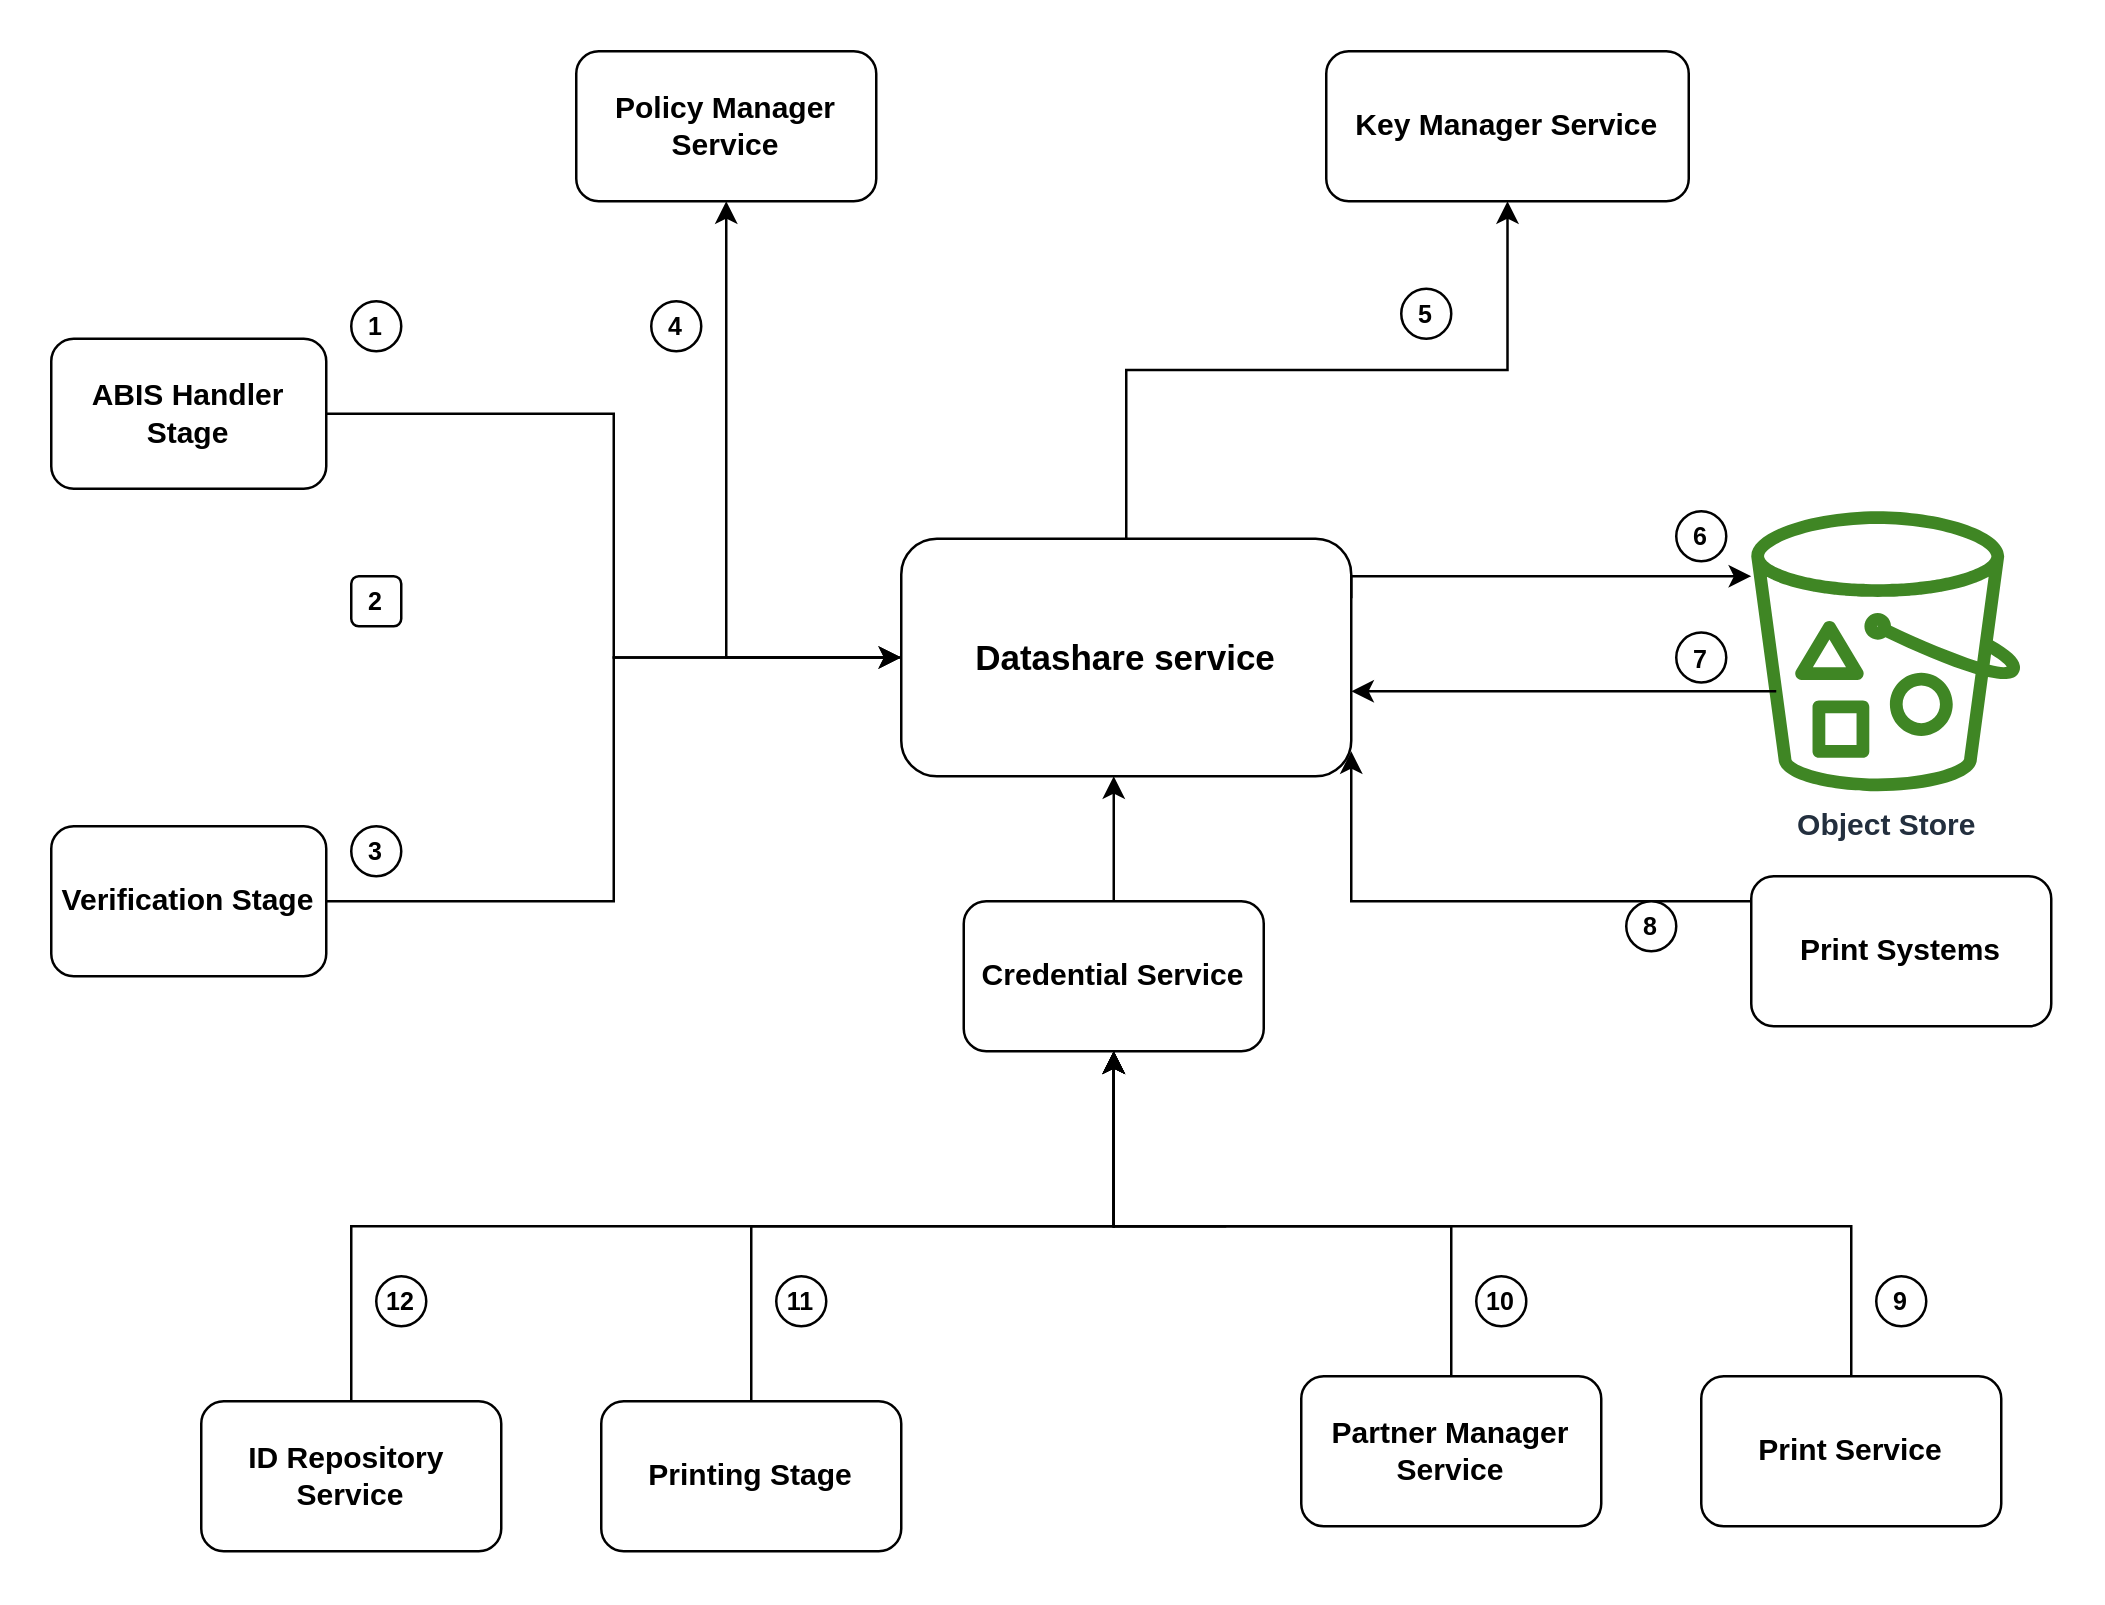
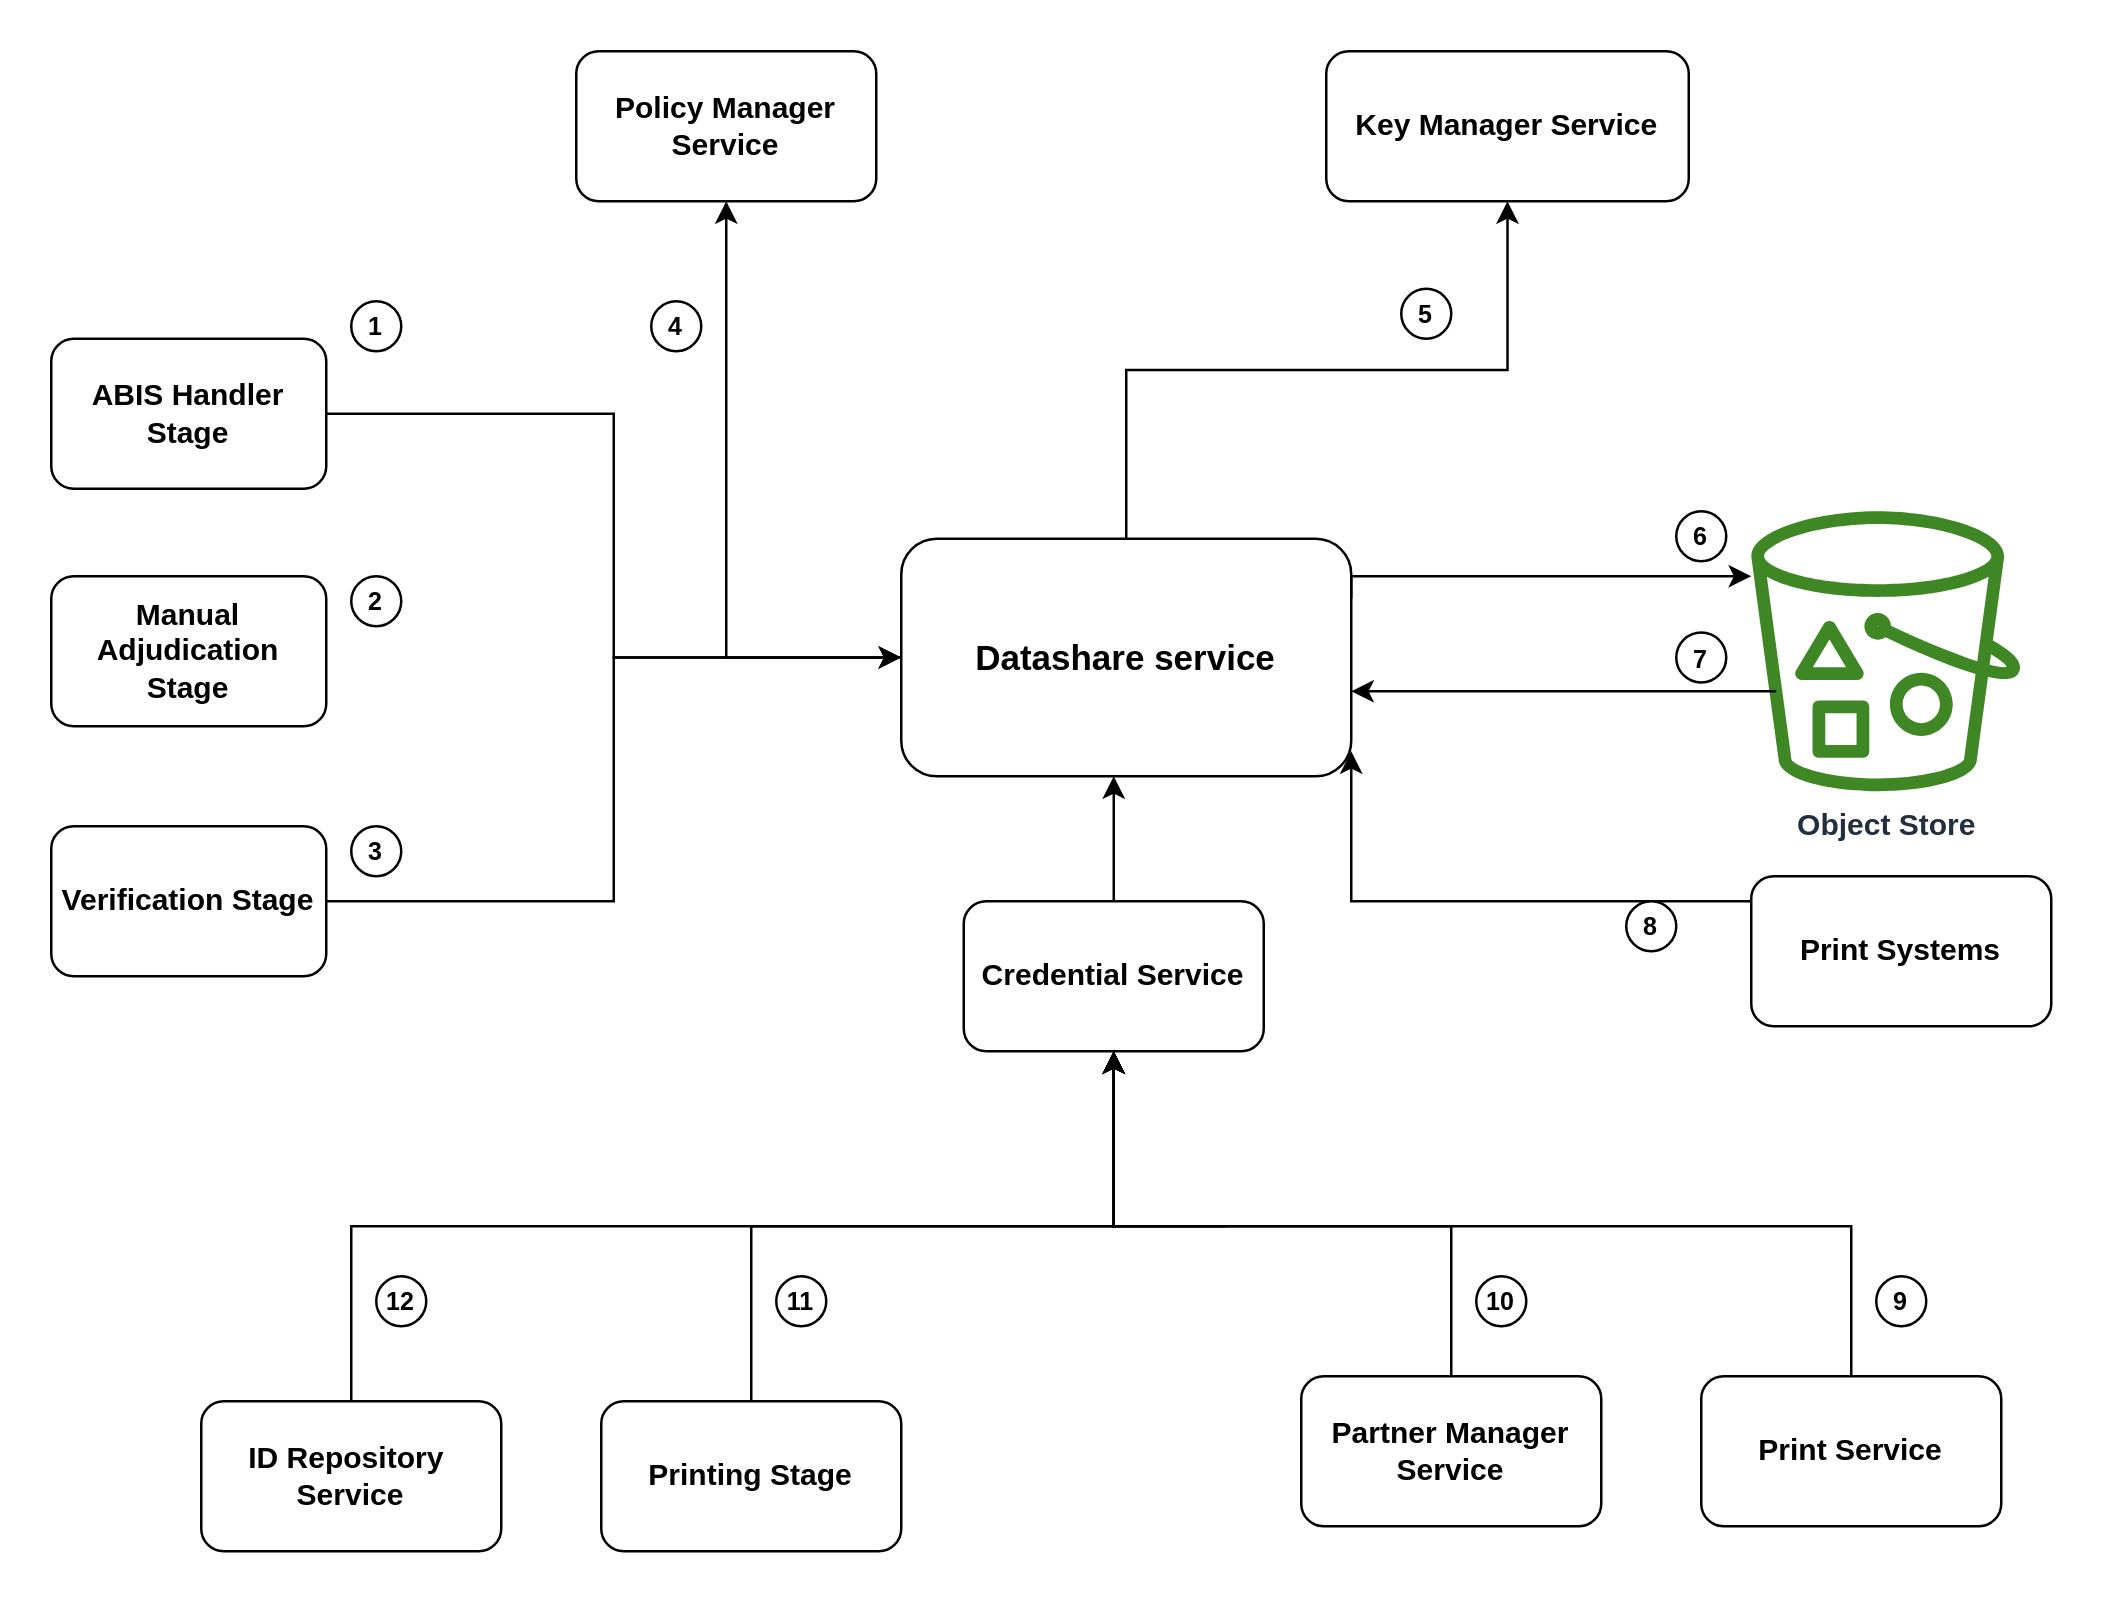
(376, 601) -> (376, 601)
none -> (189, 651)
